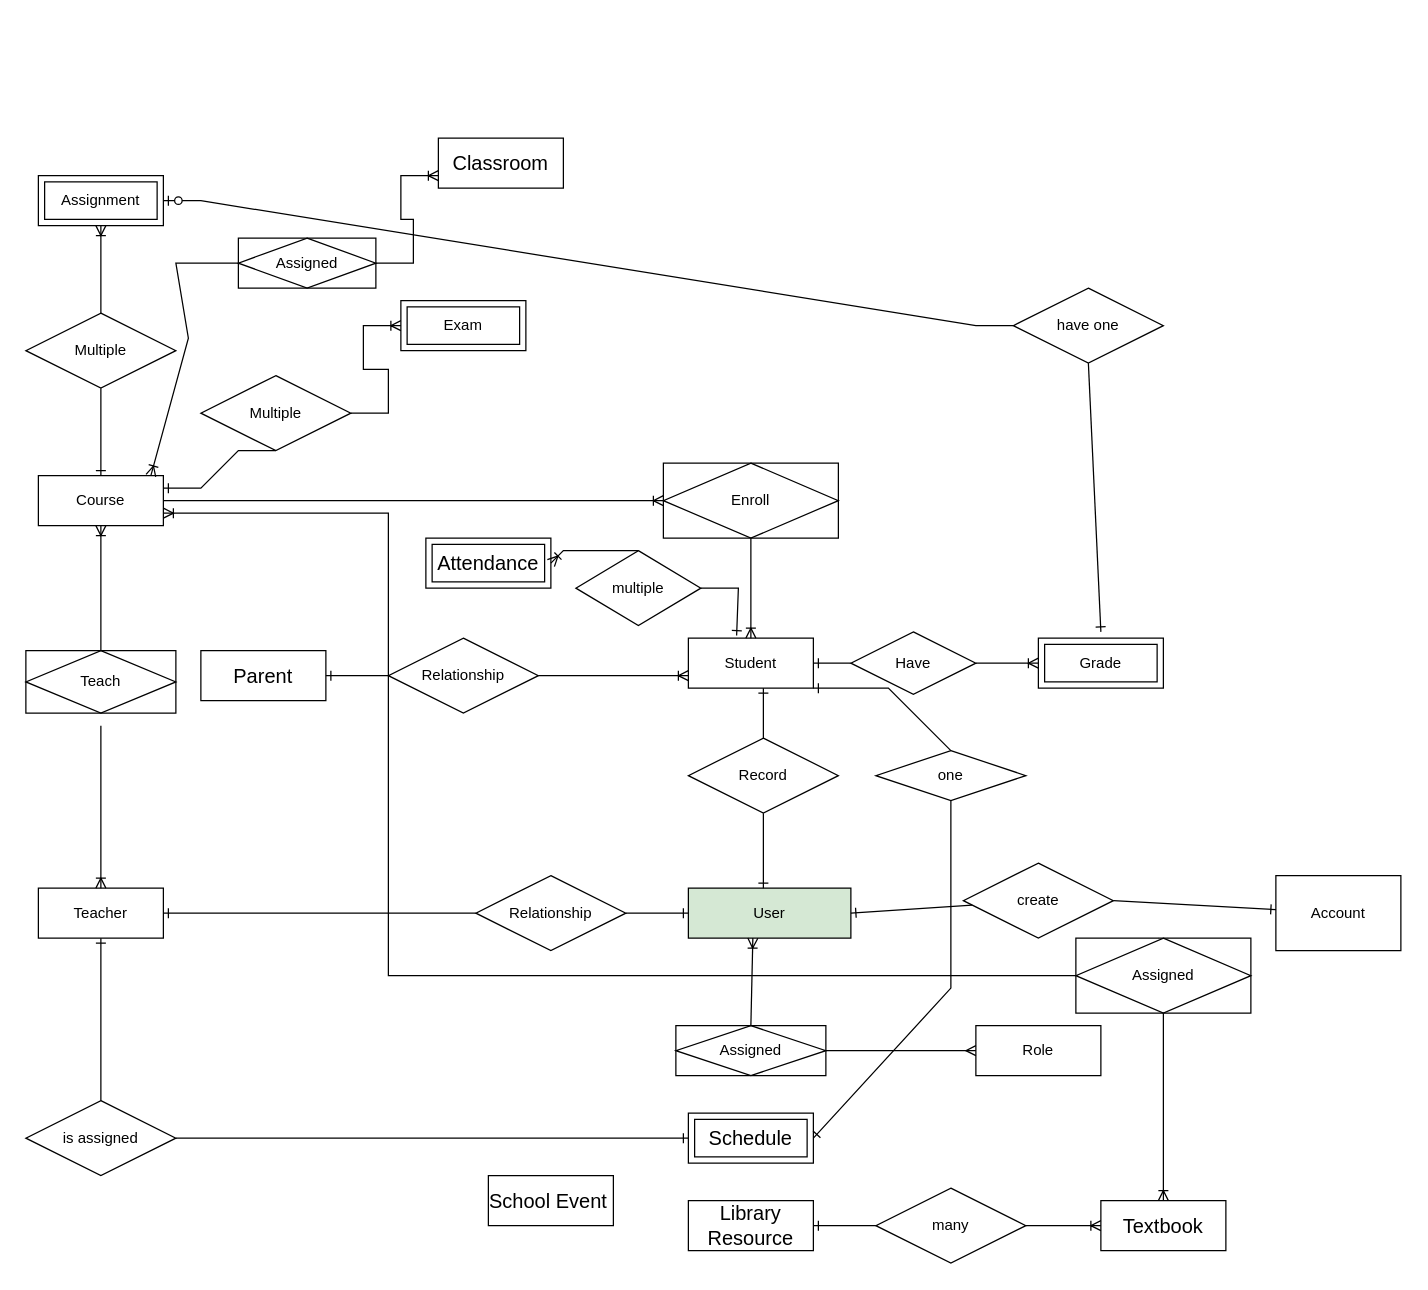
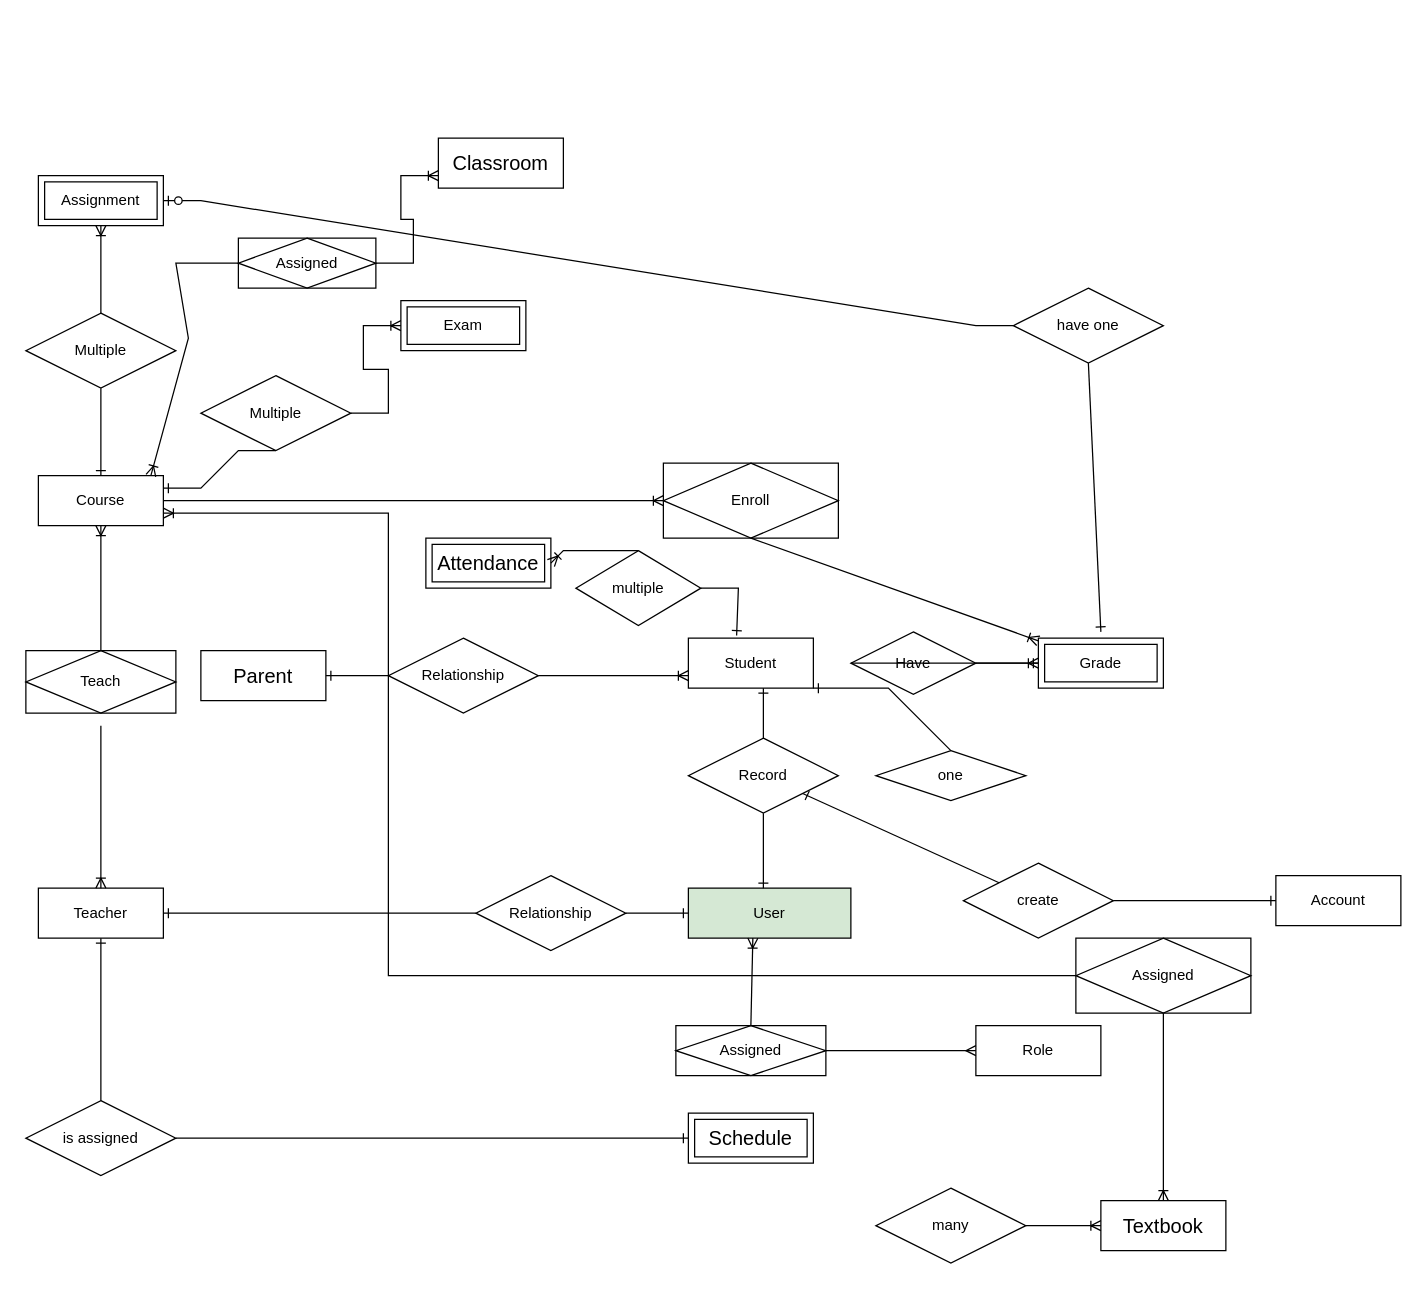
(751, 589) -> (895, 590)
(832, 663) -> (912, 663)
(912, 909) -> (901, 838)
(1338, 913) -> (1338, 901)
(945, 994) -> none
(551, 1201) -> none
(751, 1226) -> none
(844, 1226) -> none
